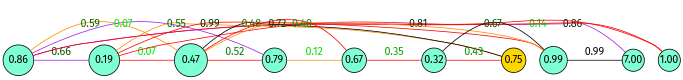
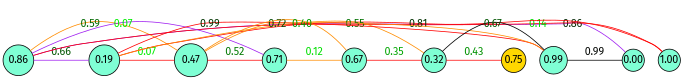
(277, 21) -> (277, 21)
(307, 27) -> (274, 26)
(350, 29) -> none
(274, 60) -> (274, 60)
(633, 60) -> (633, 60)
